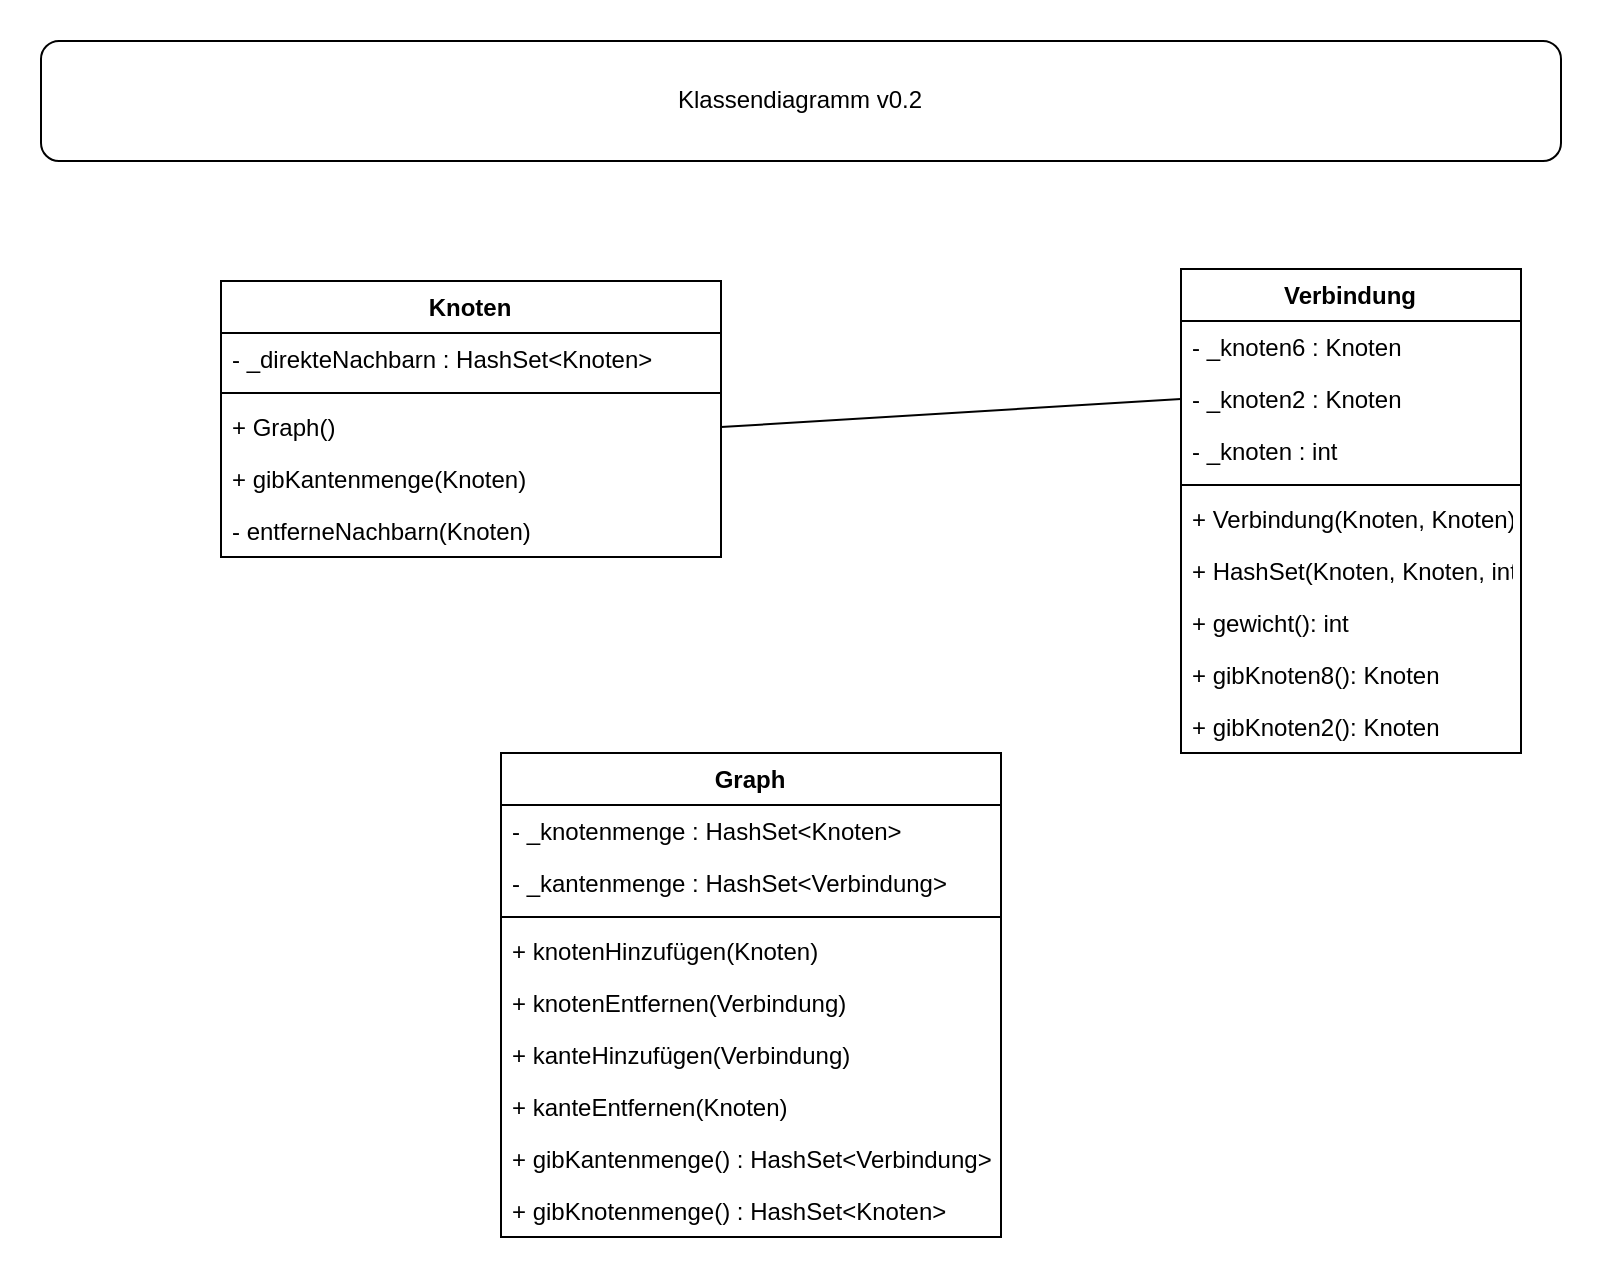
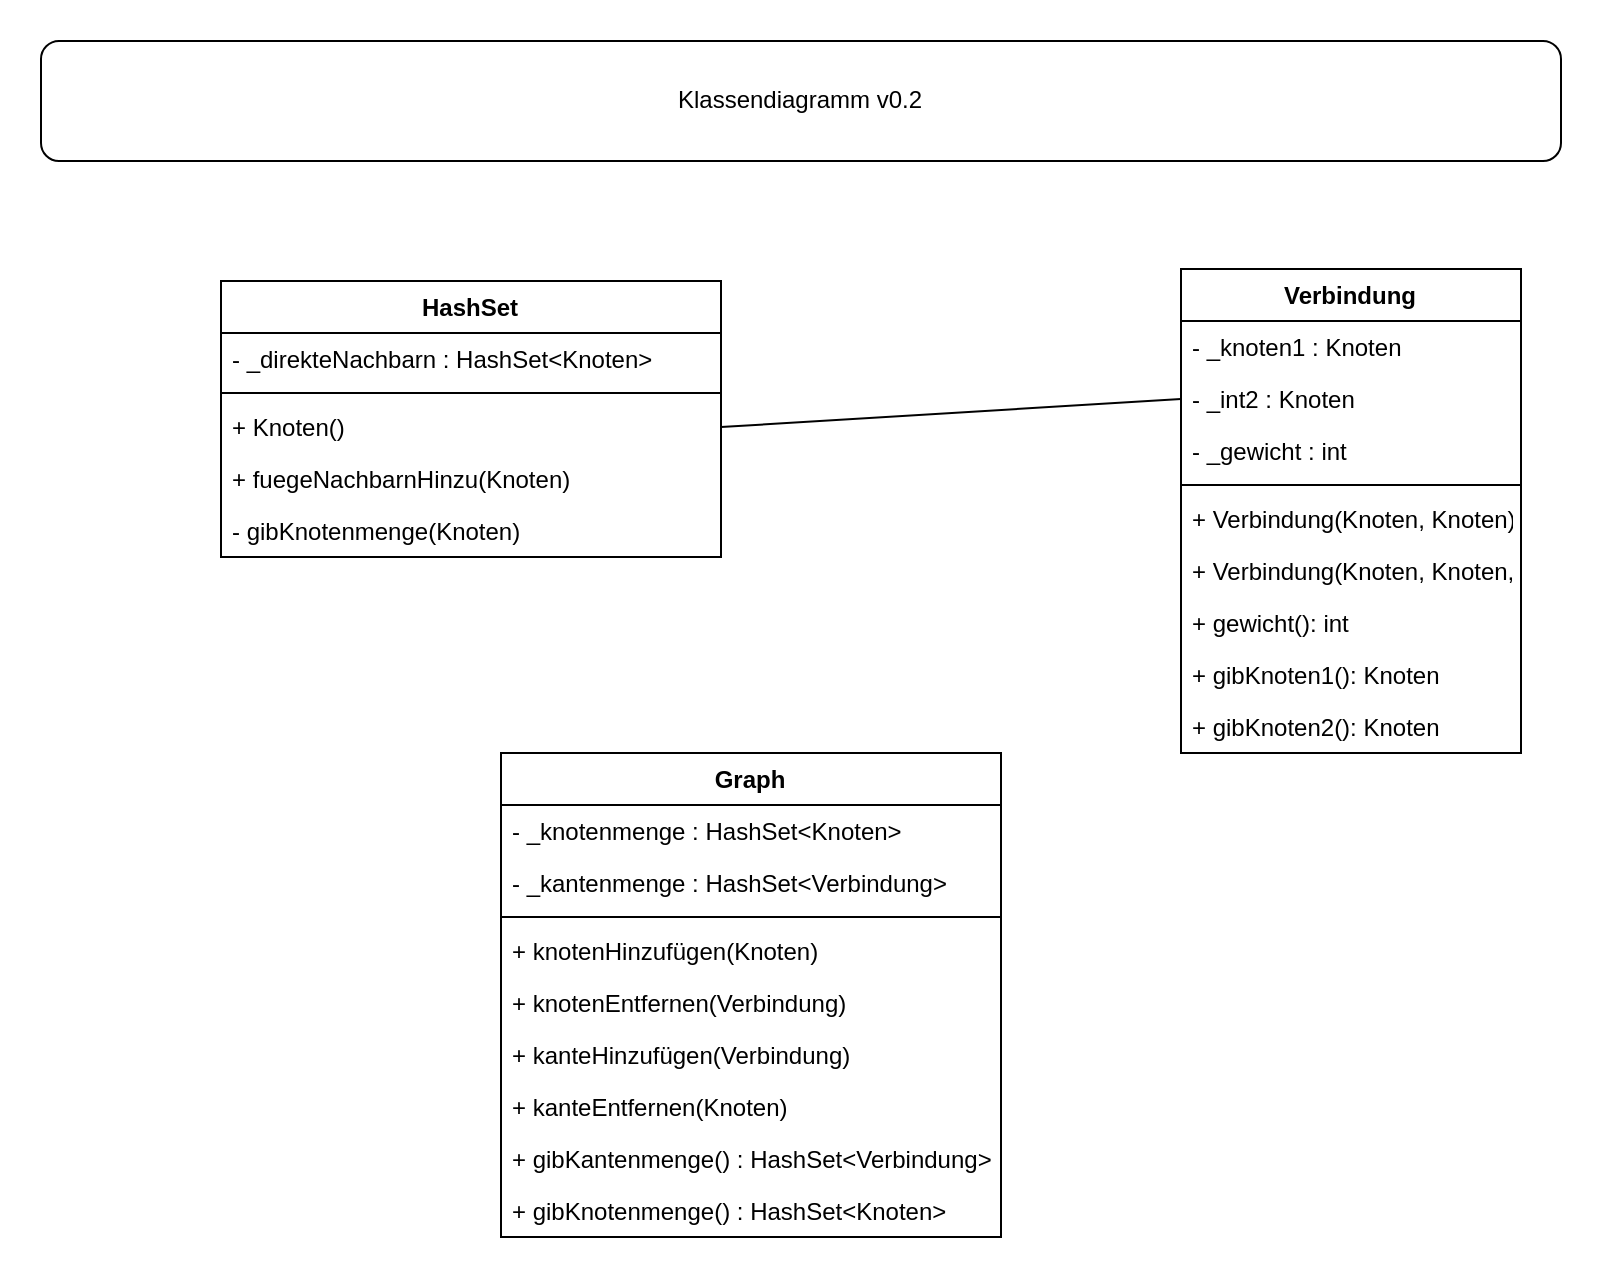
(470, 308) -> (470, 308)
(1307, 348) -> (1307, 348)
(1307, 400) -> (1284, 400)
(289, 428) -> (296, 428)
(1277, 452) -> (1281, 452)
(387, 480) -> (414, 480)
(404, 532) -> (387, 532)
(1375, 572) -> (1392, 572)
(1327, 676) -> (1327, 676)
